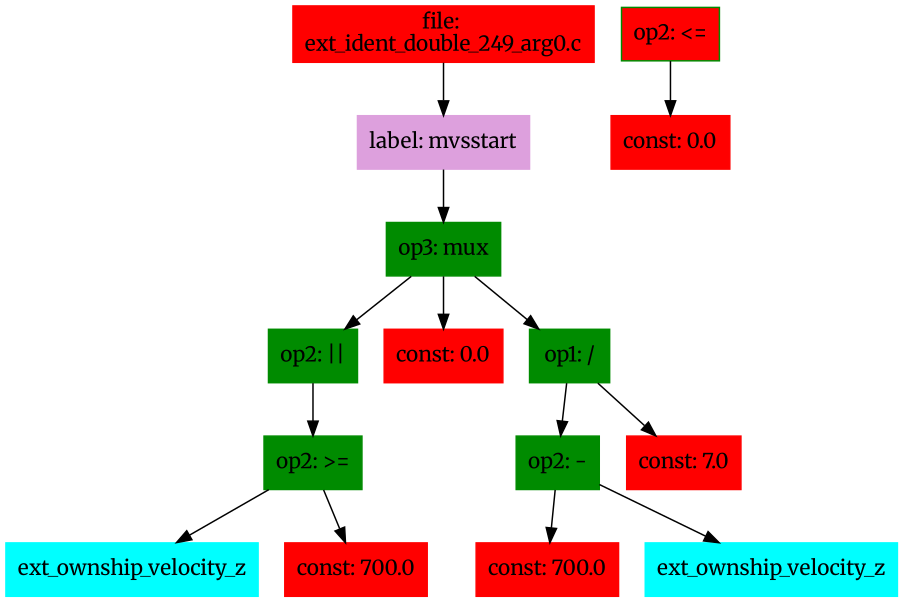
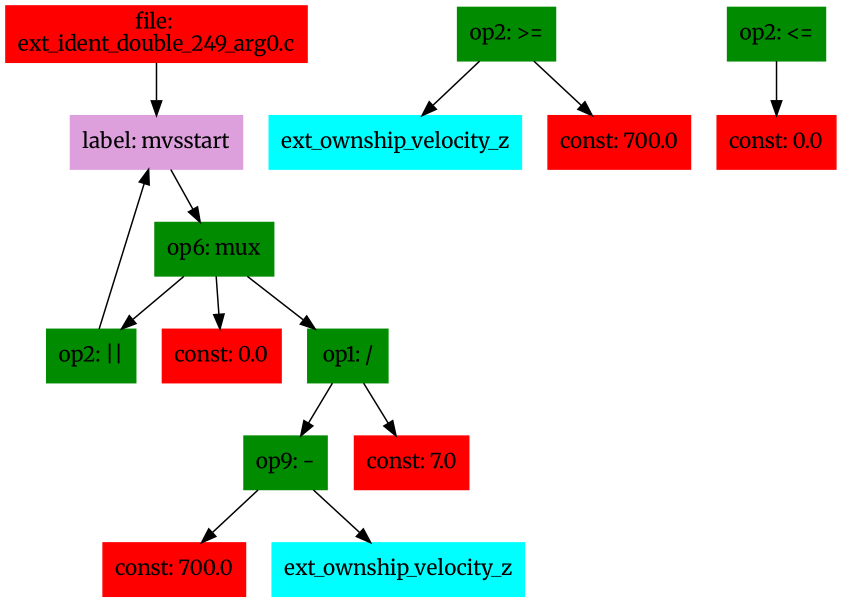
(670, 34) -> (777, 34)
(444, 249) -> (214, 249)
(313, 402) -> (122, 256)
(558, 463) -> (286, 463)
